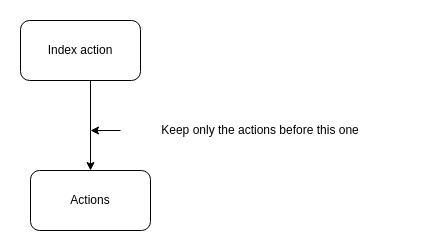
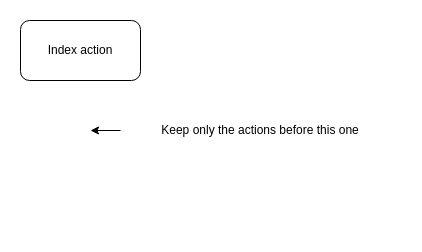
(91, 121) -> none
(91, 201) -> none
